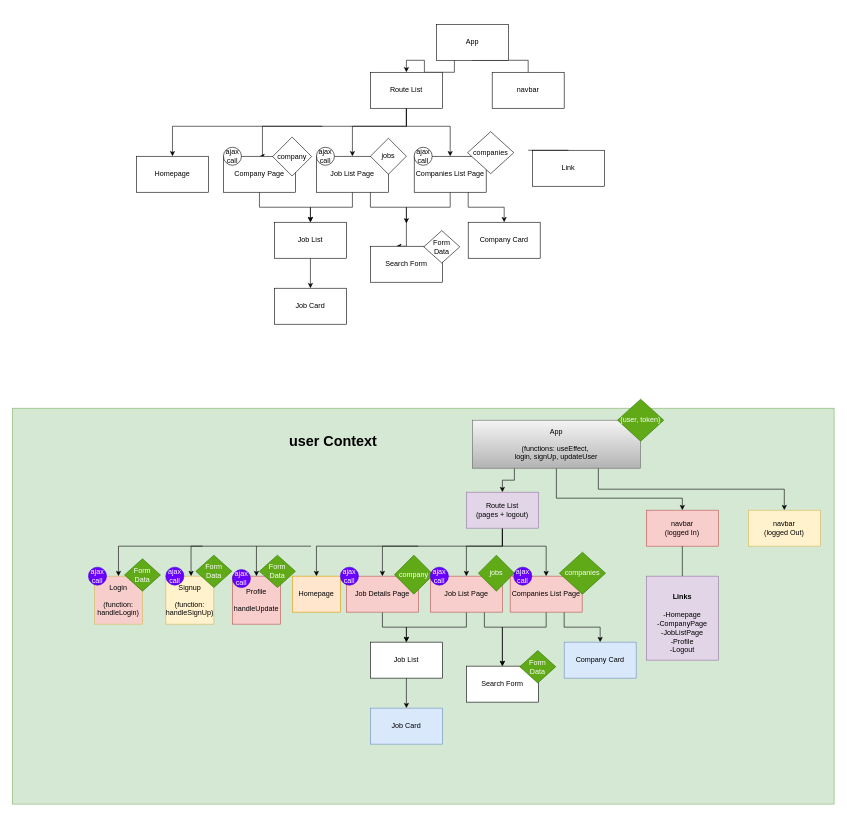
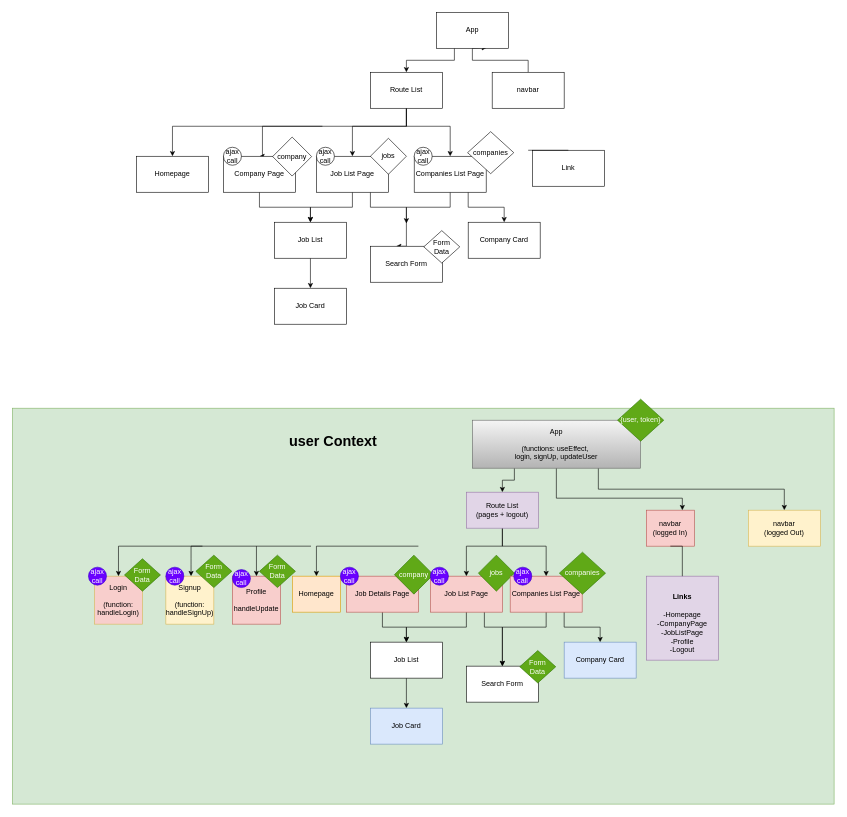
(473, 42) -> (473, 30)
(683, 528) -> (671, 528)
(383, 560) -> none
